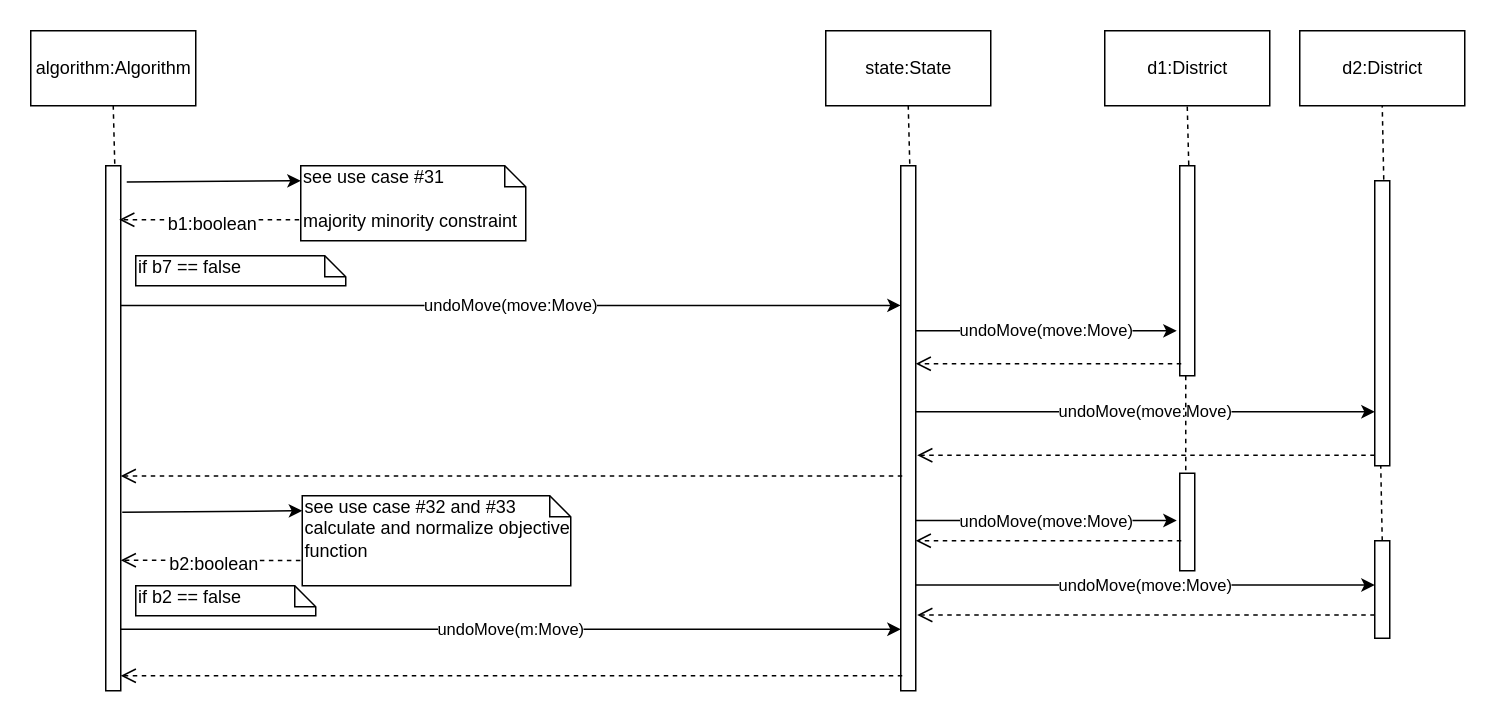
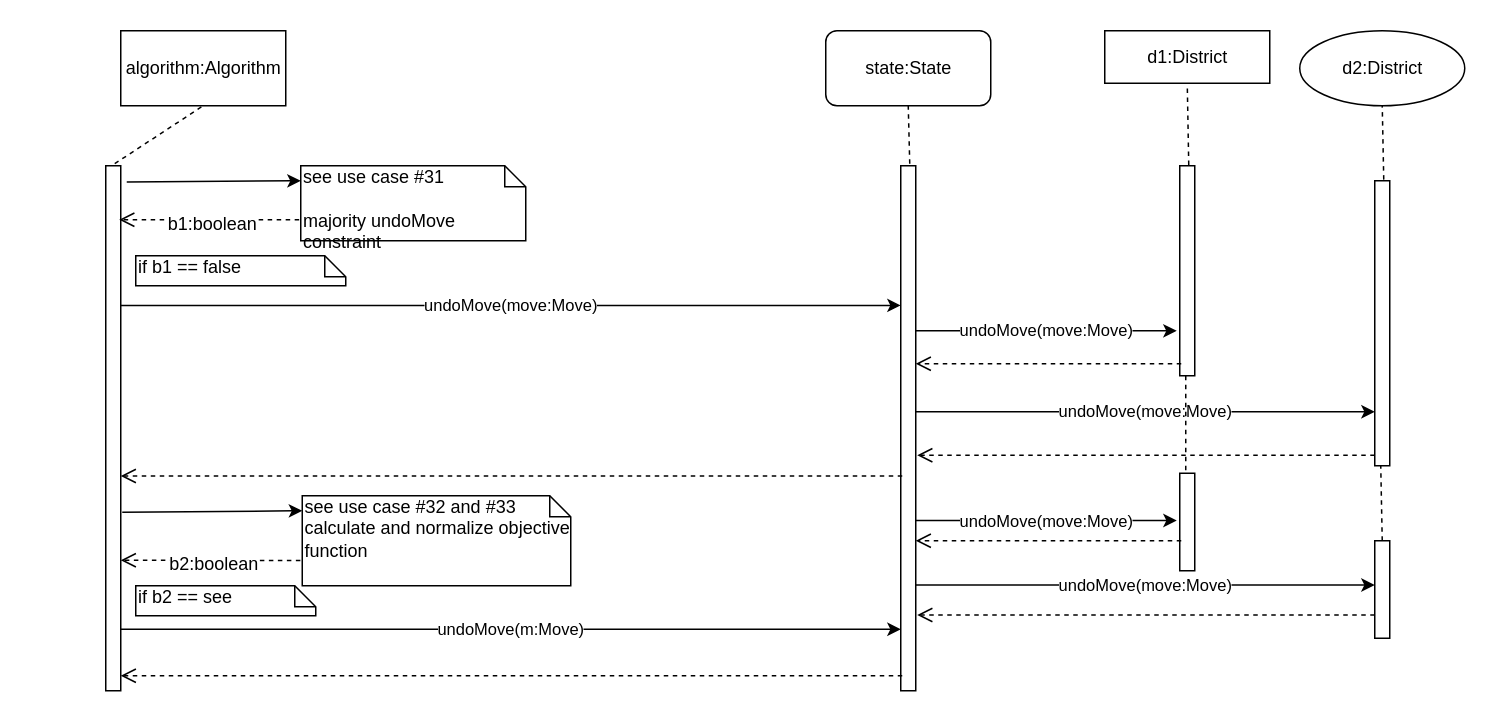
(113, 68) -> (203, 68)
(908, 68) -> (908, 68)
(1187, 68) -> (1187, 57)
(1382, 68) -> (1382, 68)
(415, 200) -> (415, 200)
(198, 268) -> (198, 268)
(198, 598) -> (190, 598)
